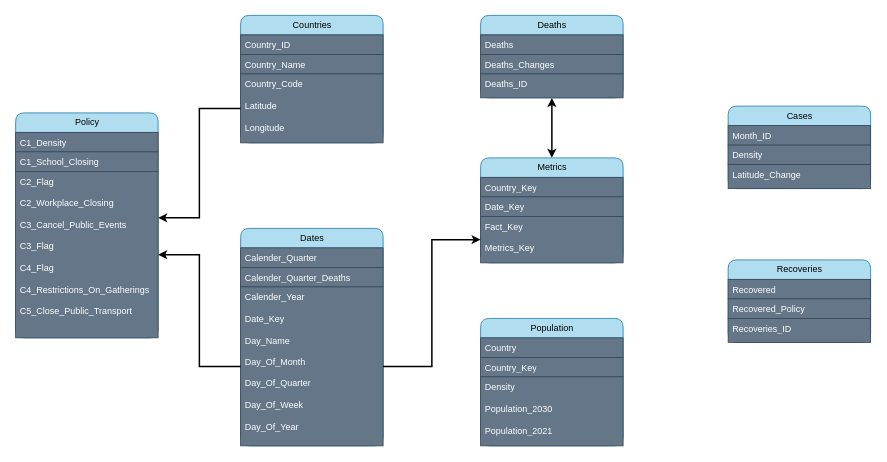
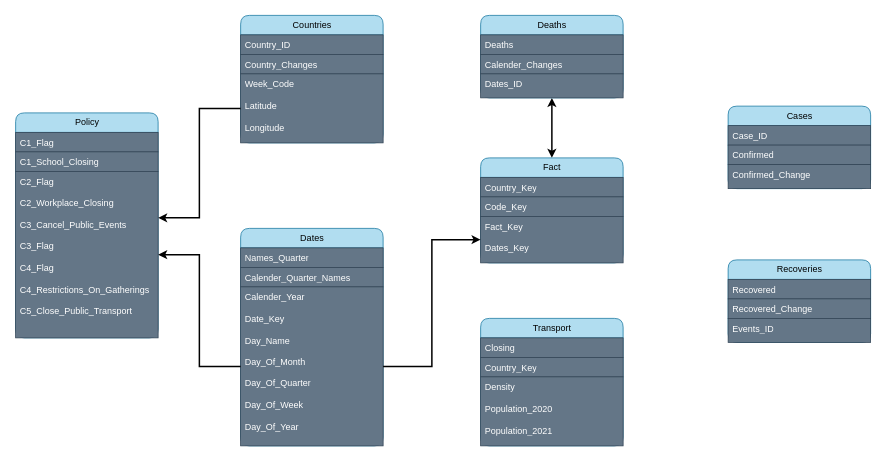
(275, 65) -> (283, 65)
(520, 65) -> (524, 65)
(508, 85) -> (505, 85)
(275, 95) -> (268, 95)
(753, 136) -> (750, 136)
(44, 143) -> (36, 143)
(749, 156) -> (754, 156)
(552, 168) -> (552, 168)
(769, 175) -> (772, 175)
(505, 208) -> (505, 208)
(511, 232) -> (508, 232)
(284, 259) -> (278, 259)
(302, 278) -> (299, 278)
(770, 310) -> (773, 310)
(552, 328) -> (552, 328)
(764, 329) -> (755, 329)
(503, 349) -> (500, 349)
(520, 398) -> (520, 398)
